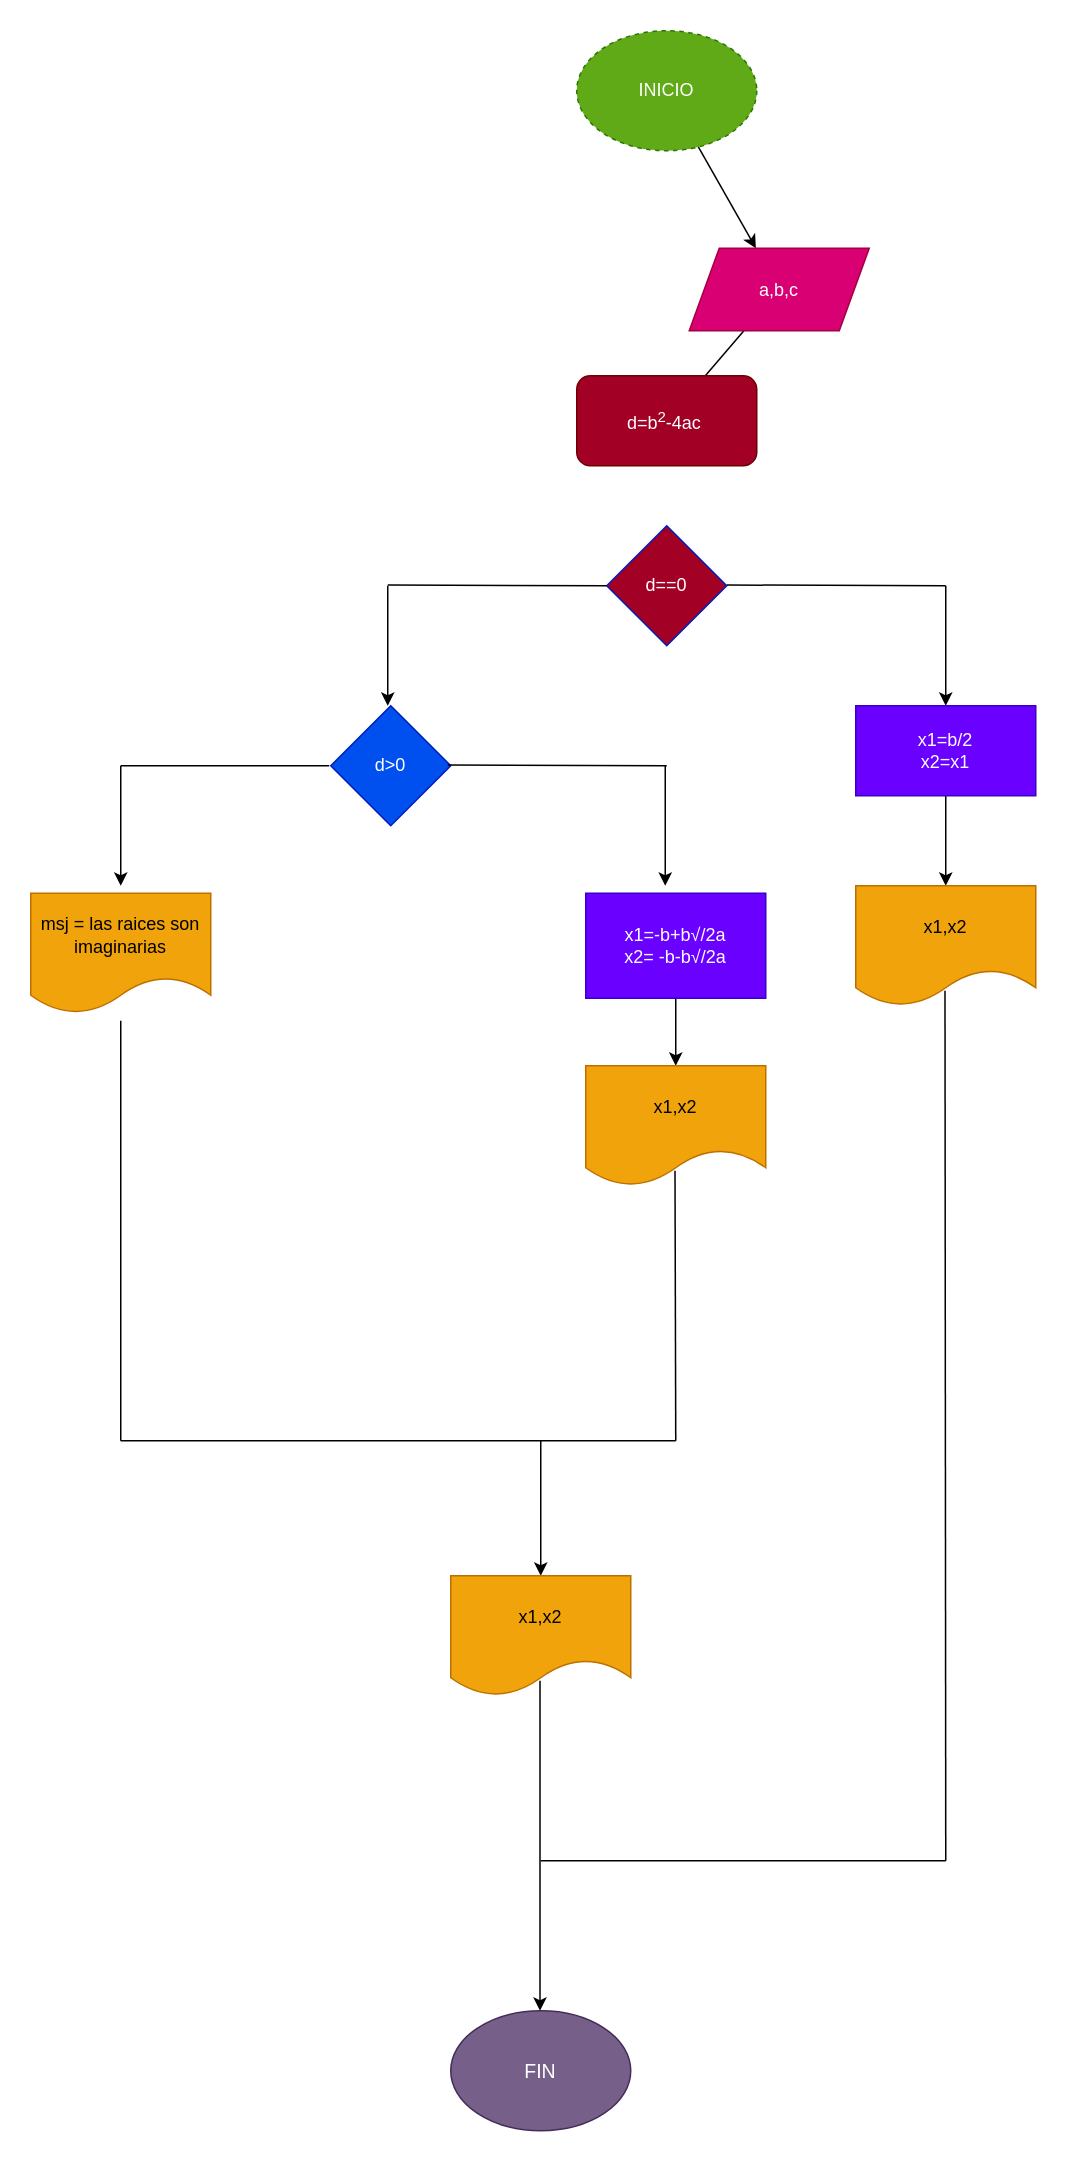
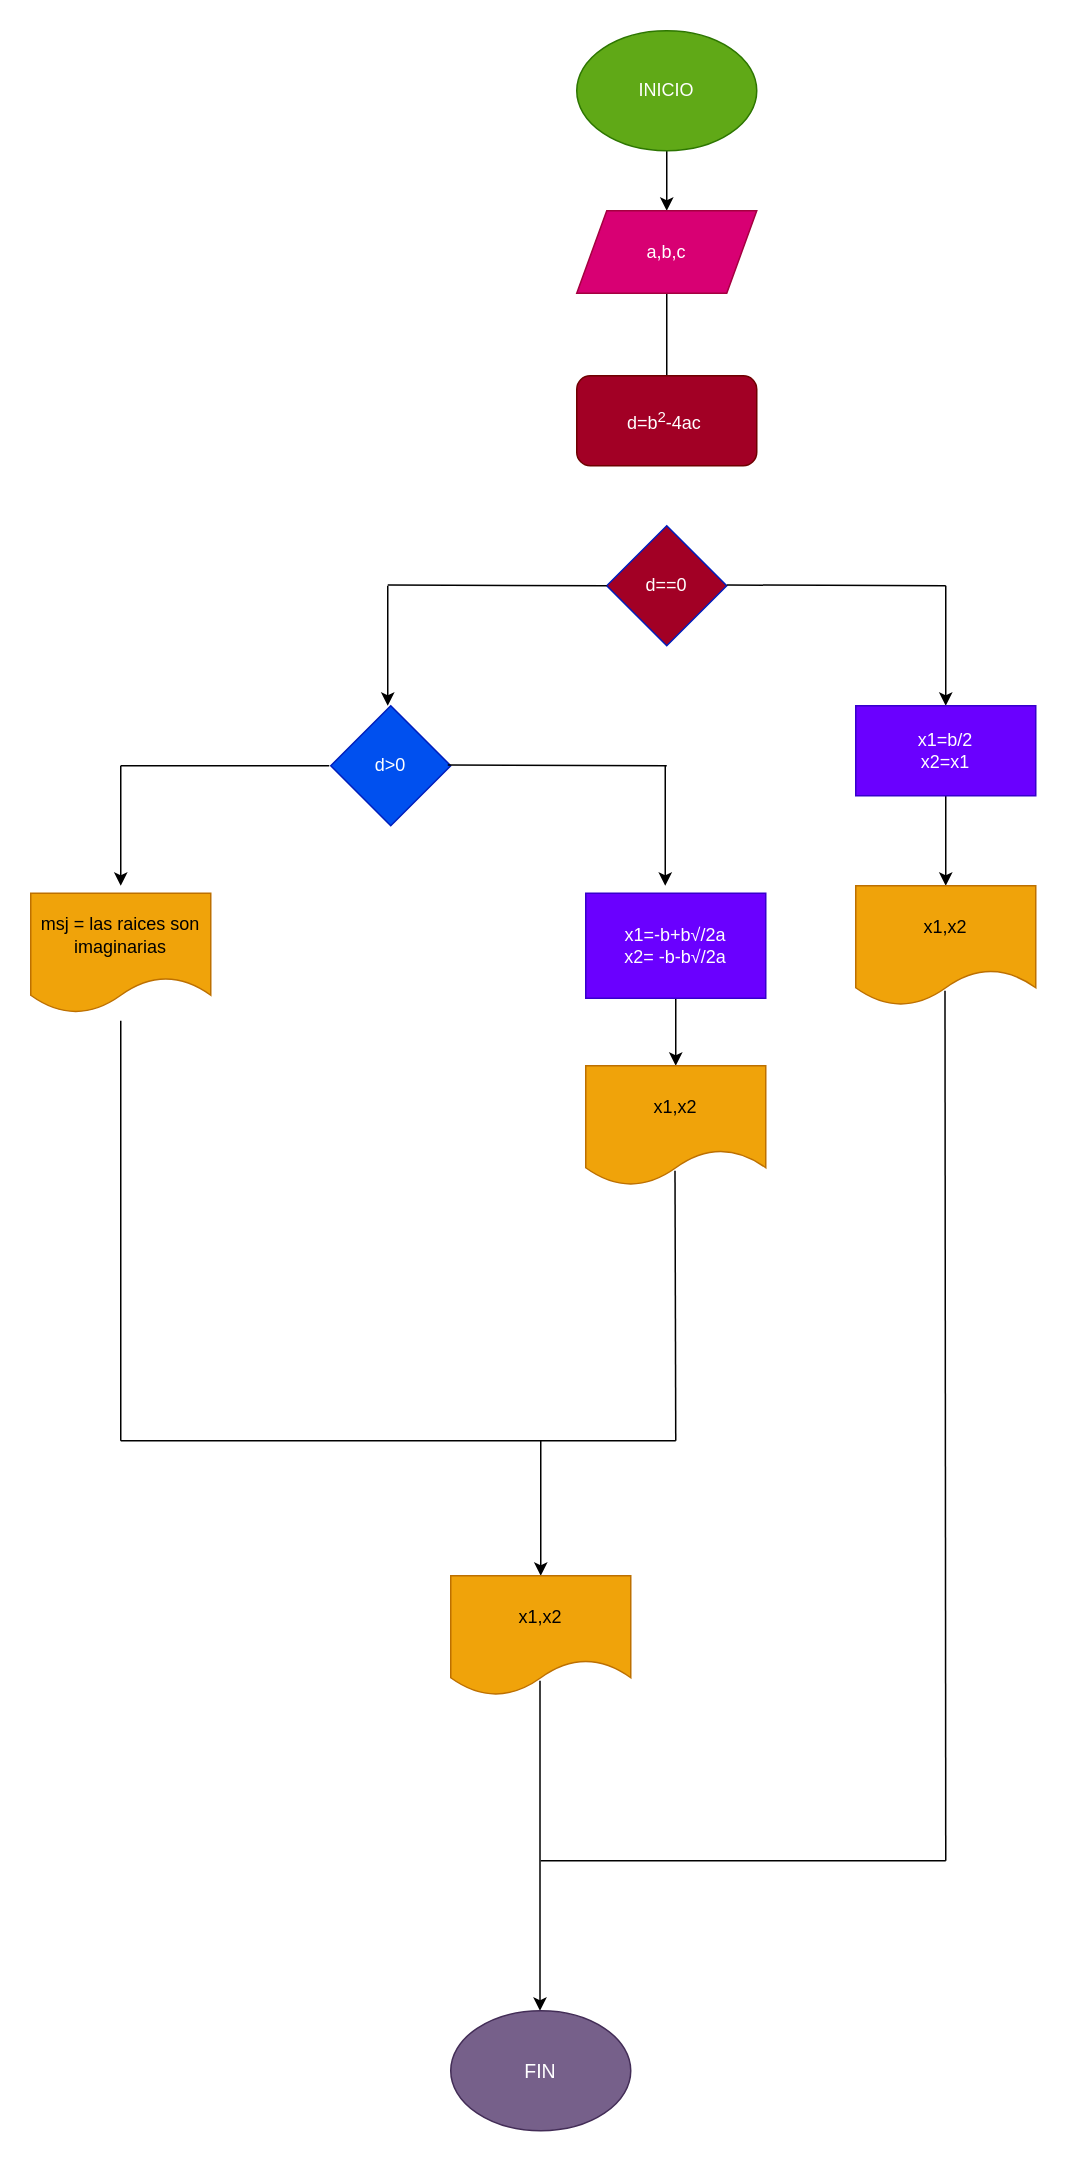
(667, 91) -> (667, 91)
(779, 290) -> (667, 252)
